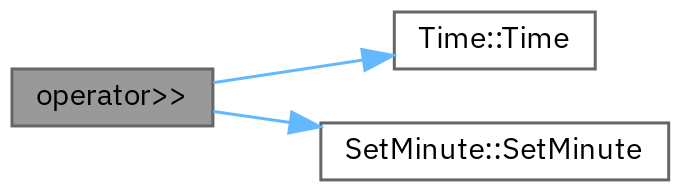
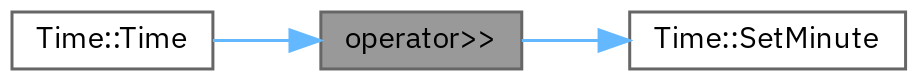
(288, 71) -> (251, 40)
(495, 151) -> (768, 40)
